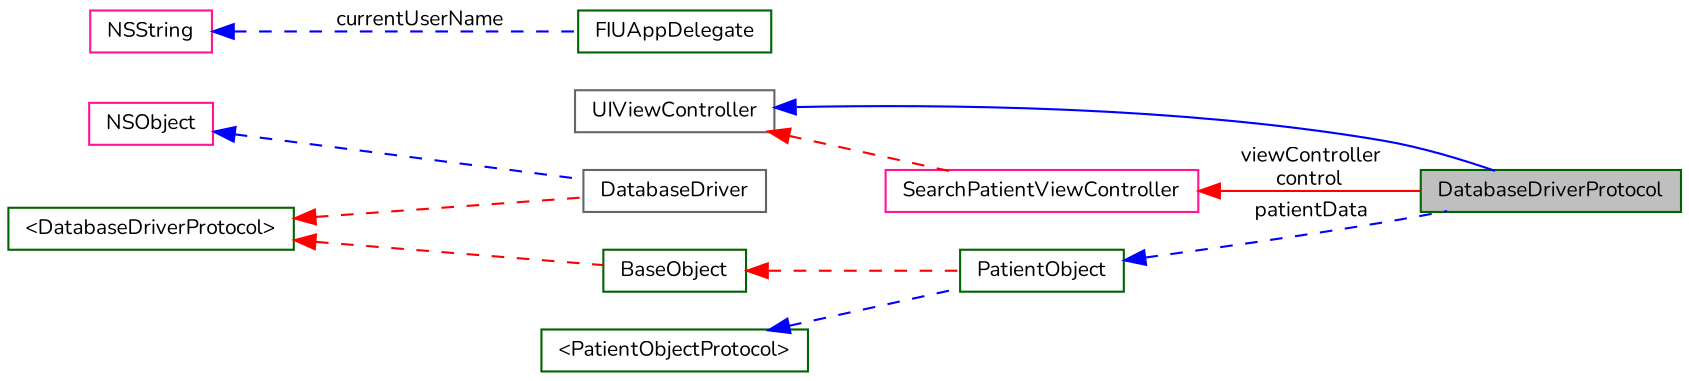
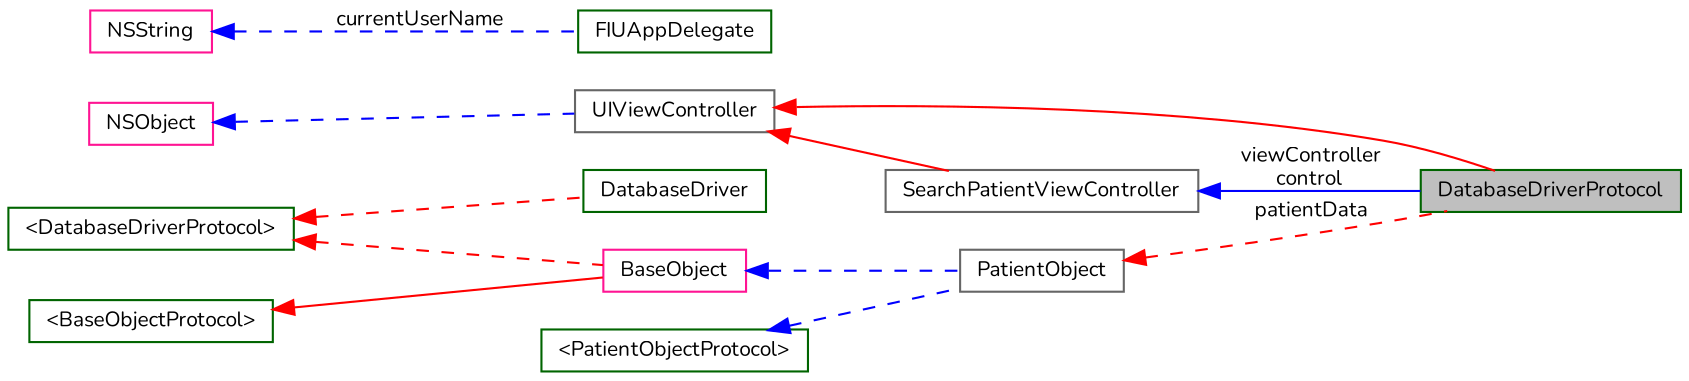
(1149, 114) -> (1149, 114)
(869, 153) -> (869, 153)
(409, 157) -> (405, 118)
(675, 191) -> (675, 191)
(1042, 191) -> (1042, 191)
(1320, 191) -> (1320, 191)
(1297, 236) -> (1297, 236)
(675, 271) -> (675, 271)
(864, 271) -> (864, 271)
(1042, 271) -> (1042, 271)
none -> (151, 321)
